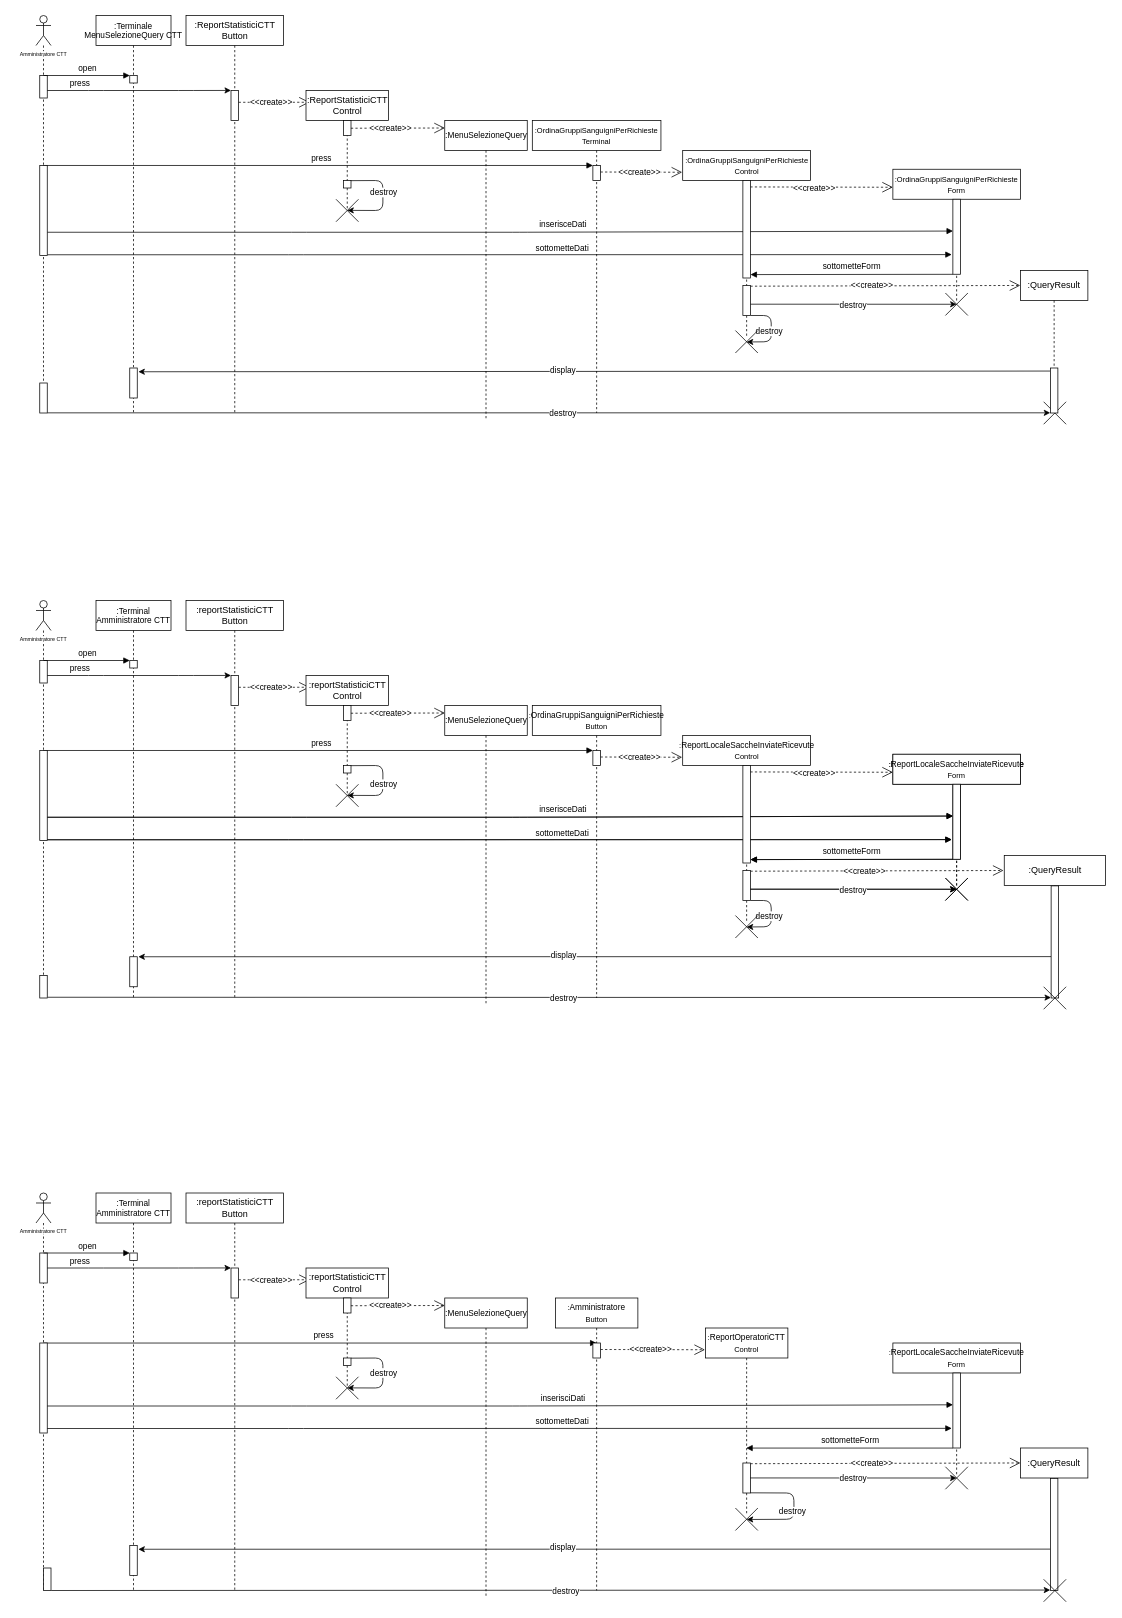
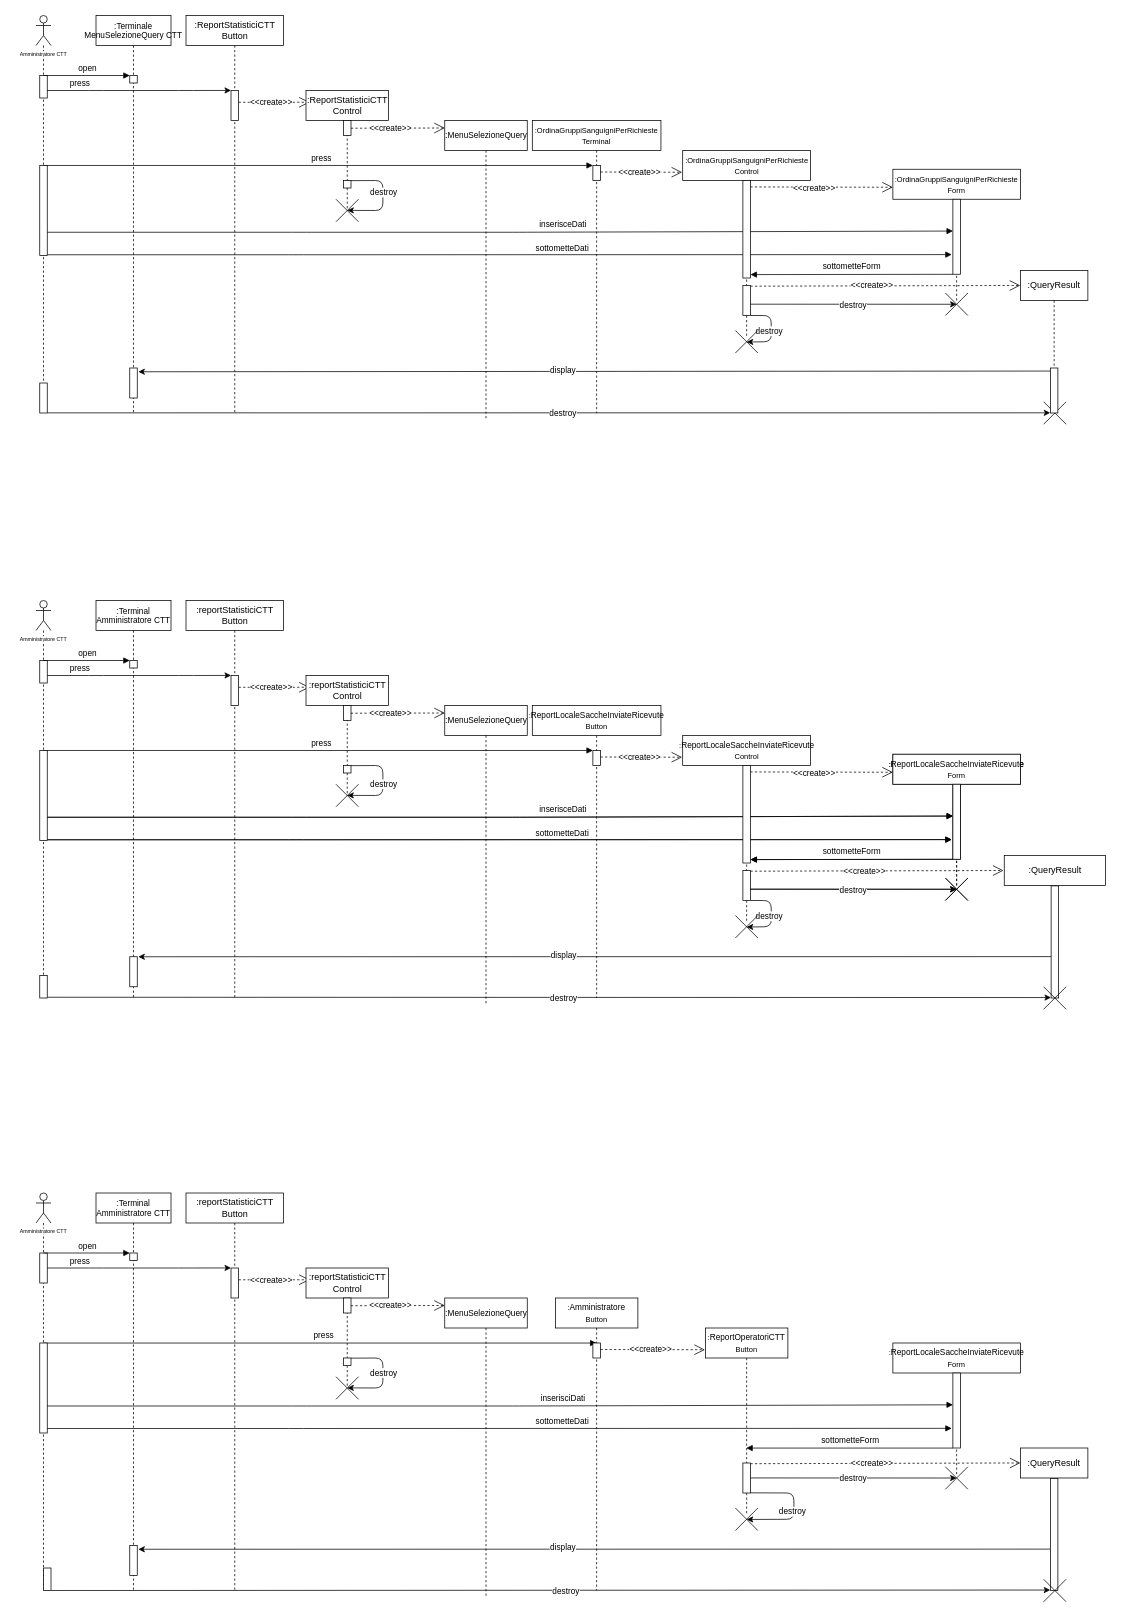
(597, 720) -> (597, 720)
(747, 1343) -> (747, 1343)
